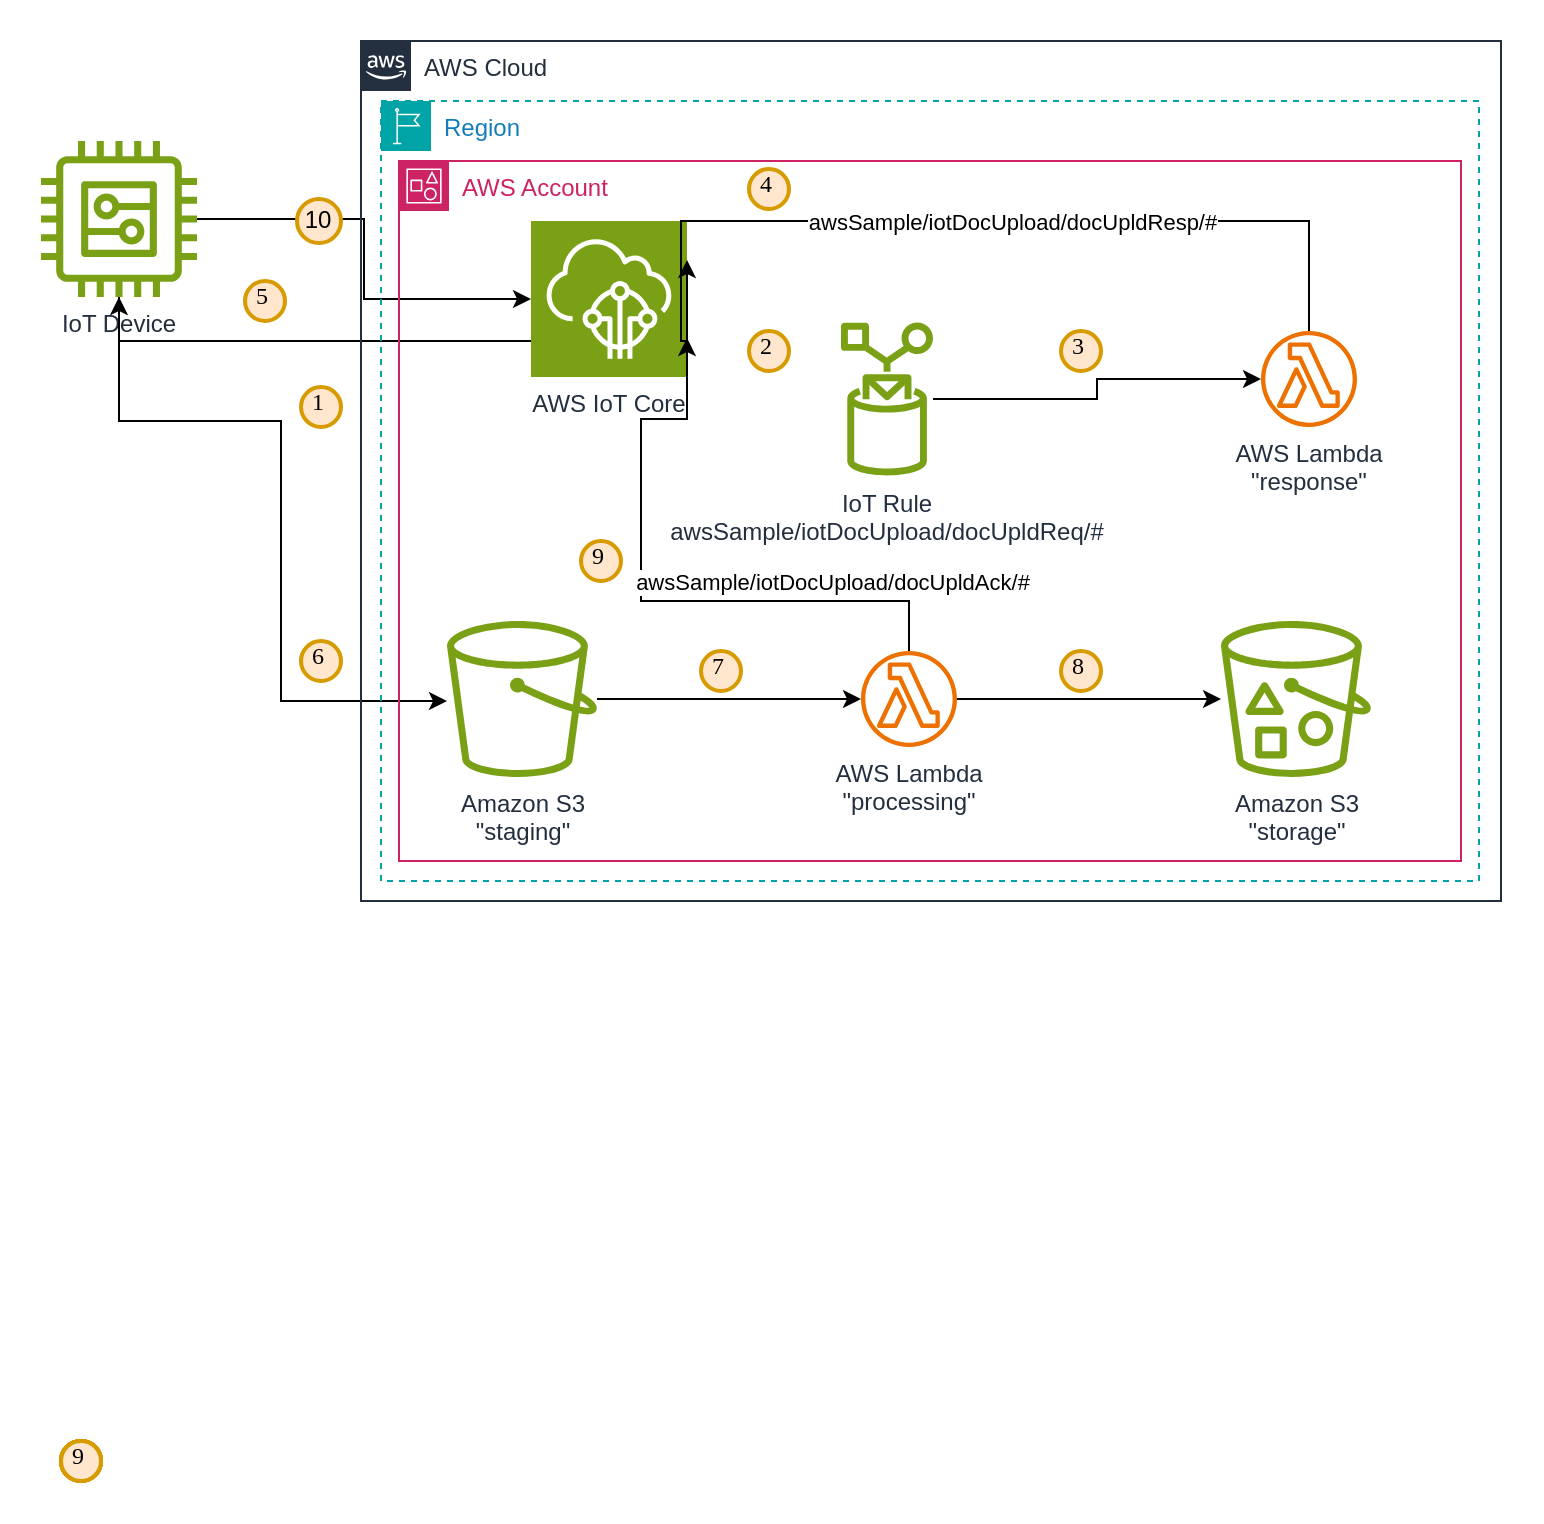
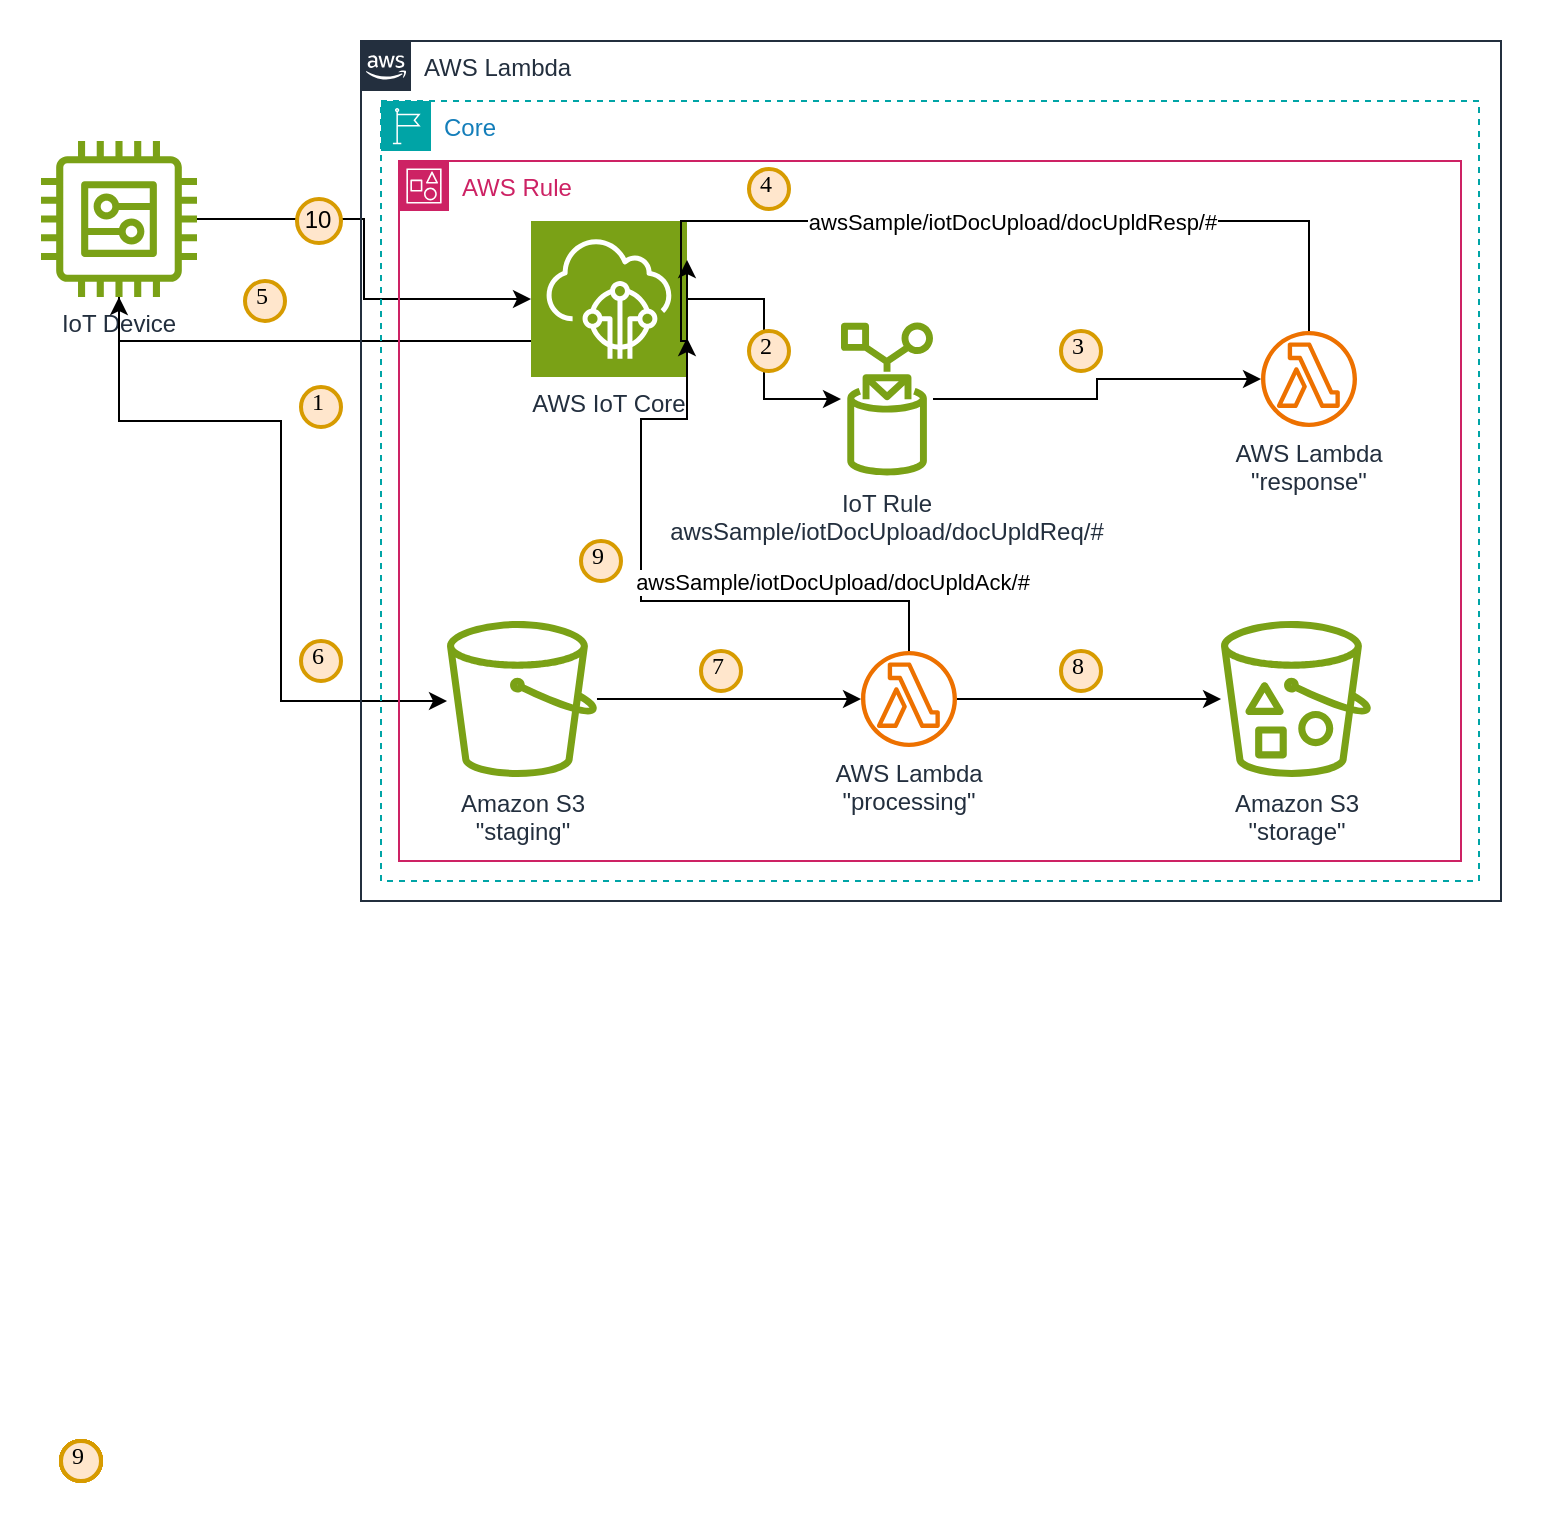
(479, 69) -> (489, 69)
(482, 129) -> (472, 129)
(534, 189) -> (511, 189)
none -> (743, 299)
